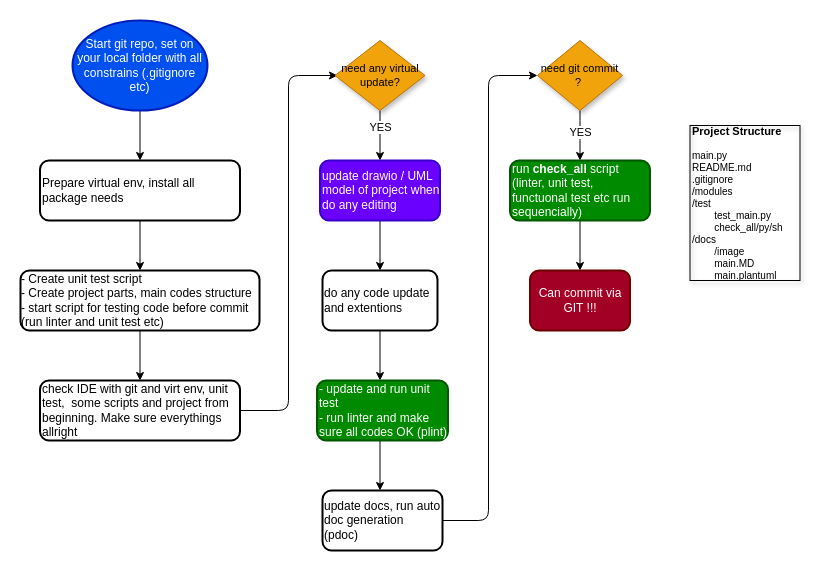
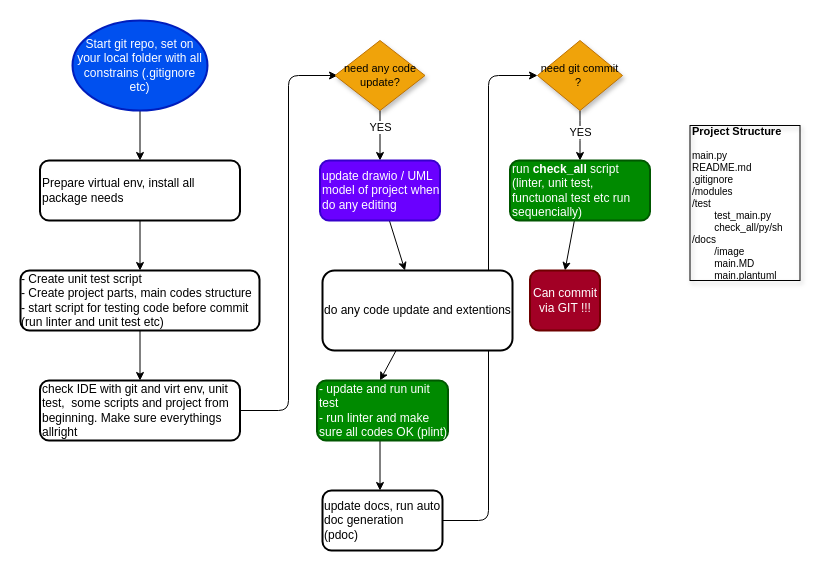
(381, 76) -> (381, 76)
(380, 301) -> (418, 311)
(580, 301) -> (565, 301)
